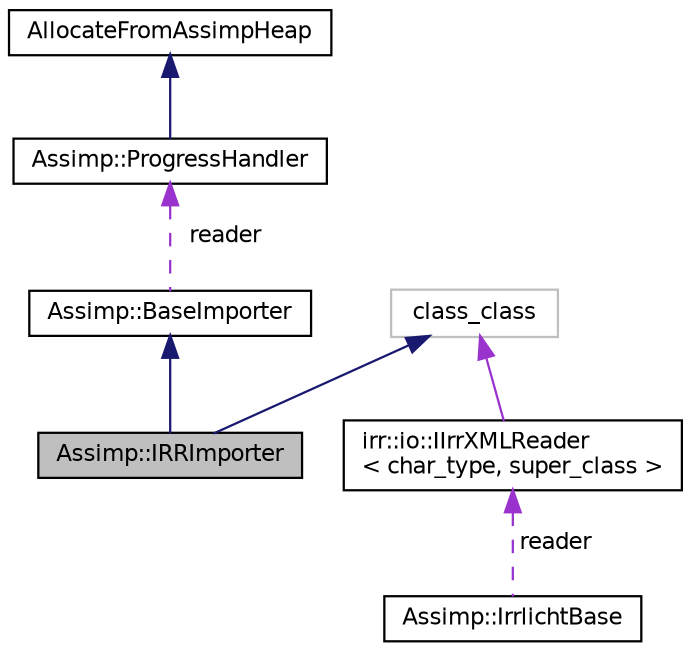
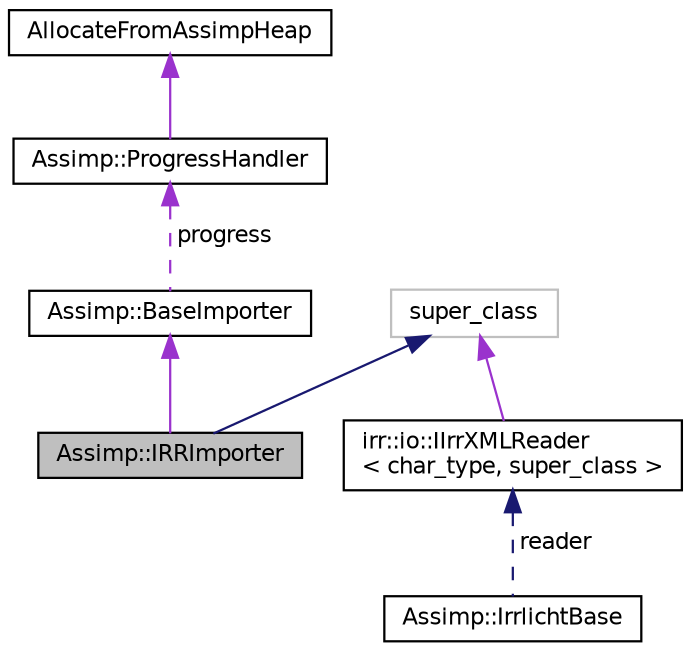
(170, 108) -> (170, 108)
(222, 237) -> (222, 237)
(475, 313) -> (475, 313)
(170, 396) -> (170, 396)
(513, 555) -> (513, 555)
